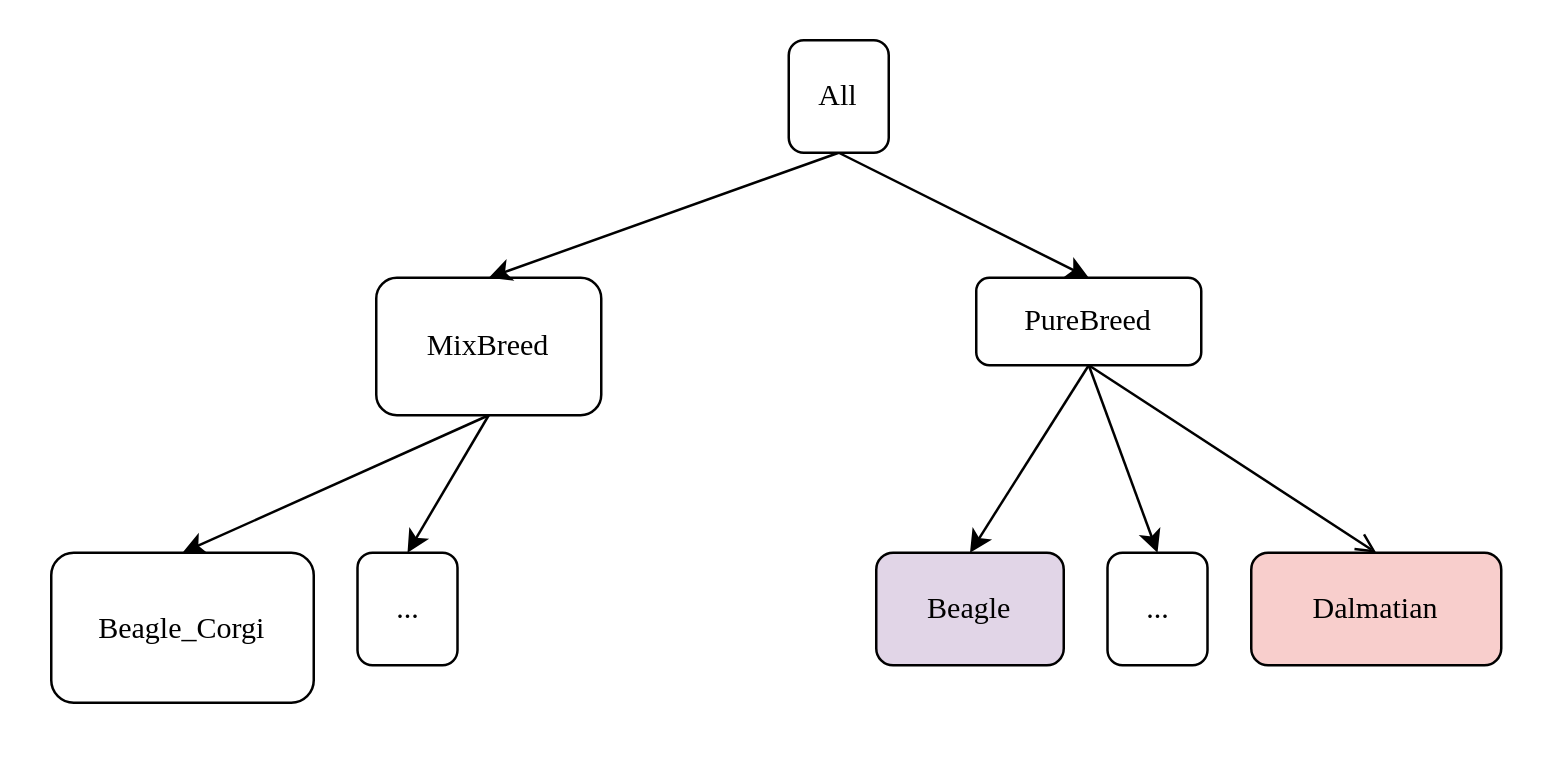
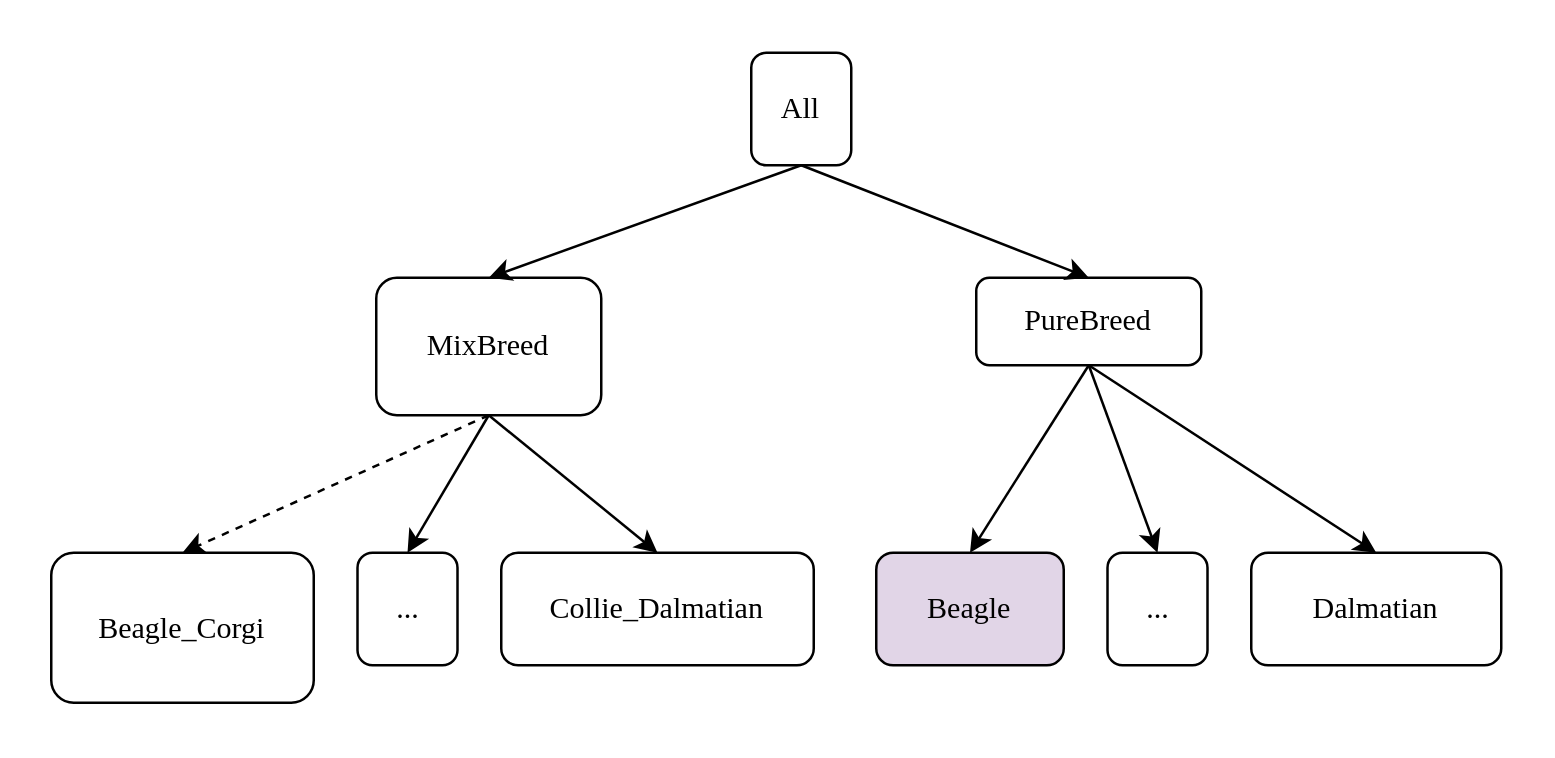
(839, 96) -> (801, 109)
none -> (567, 479)
(341, 482) -> (341, 482)
(1365, 545) -> (1361, 543)
none -> (658, 609)
(1376, 609) -> (1376, 609)
